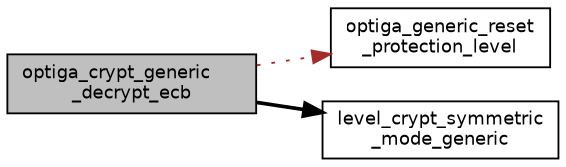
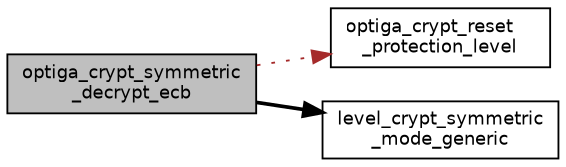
(440, 38) -> (440, 38)
(132, 84) -> (132, 84)
